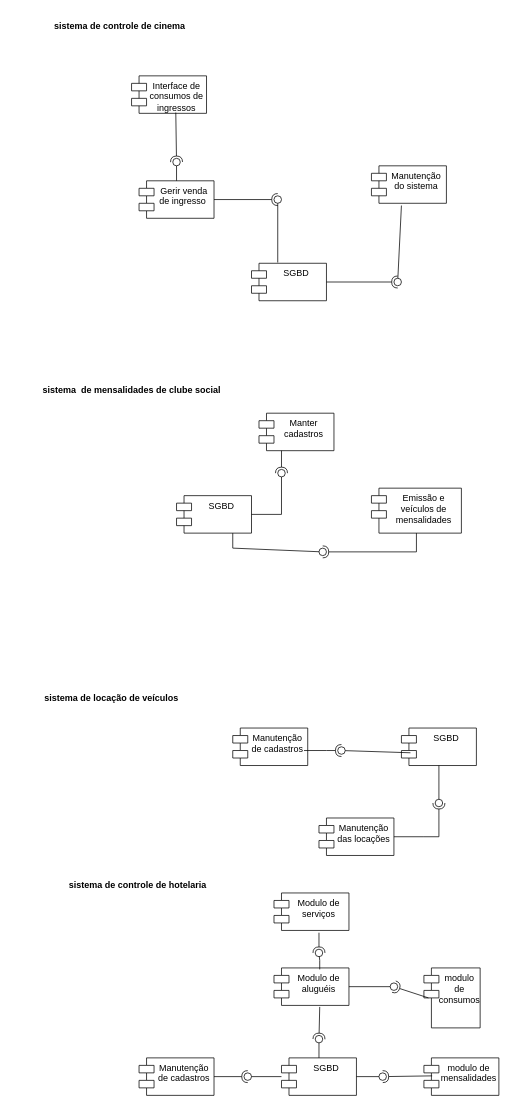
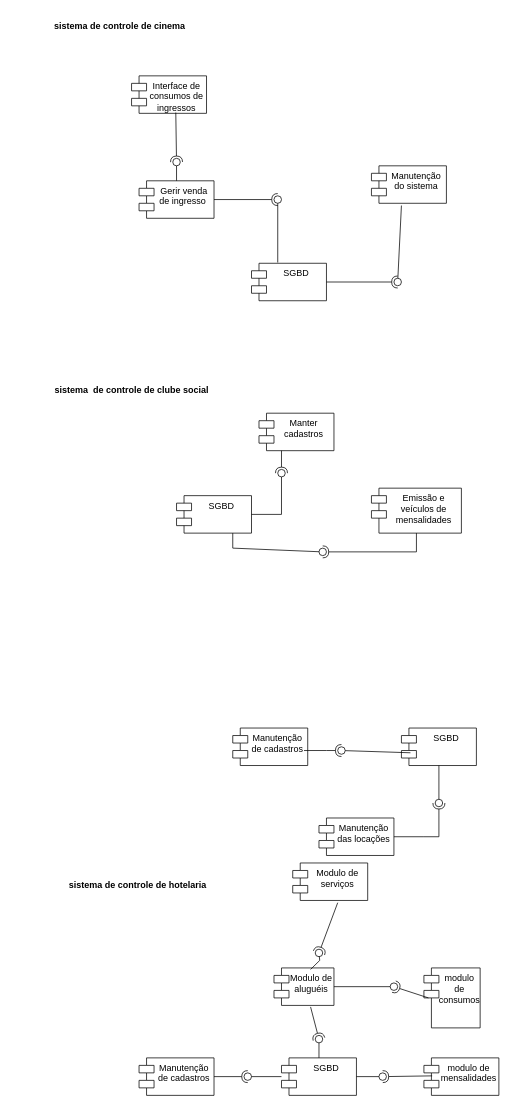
(132, 390) -> (132, 390)
(111, 698) -> none
(312, 912) -> (330, 882)
(312, 987) -> (304, 987)
